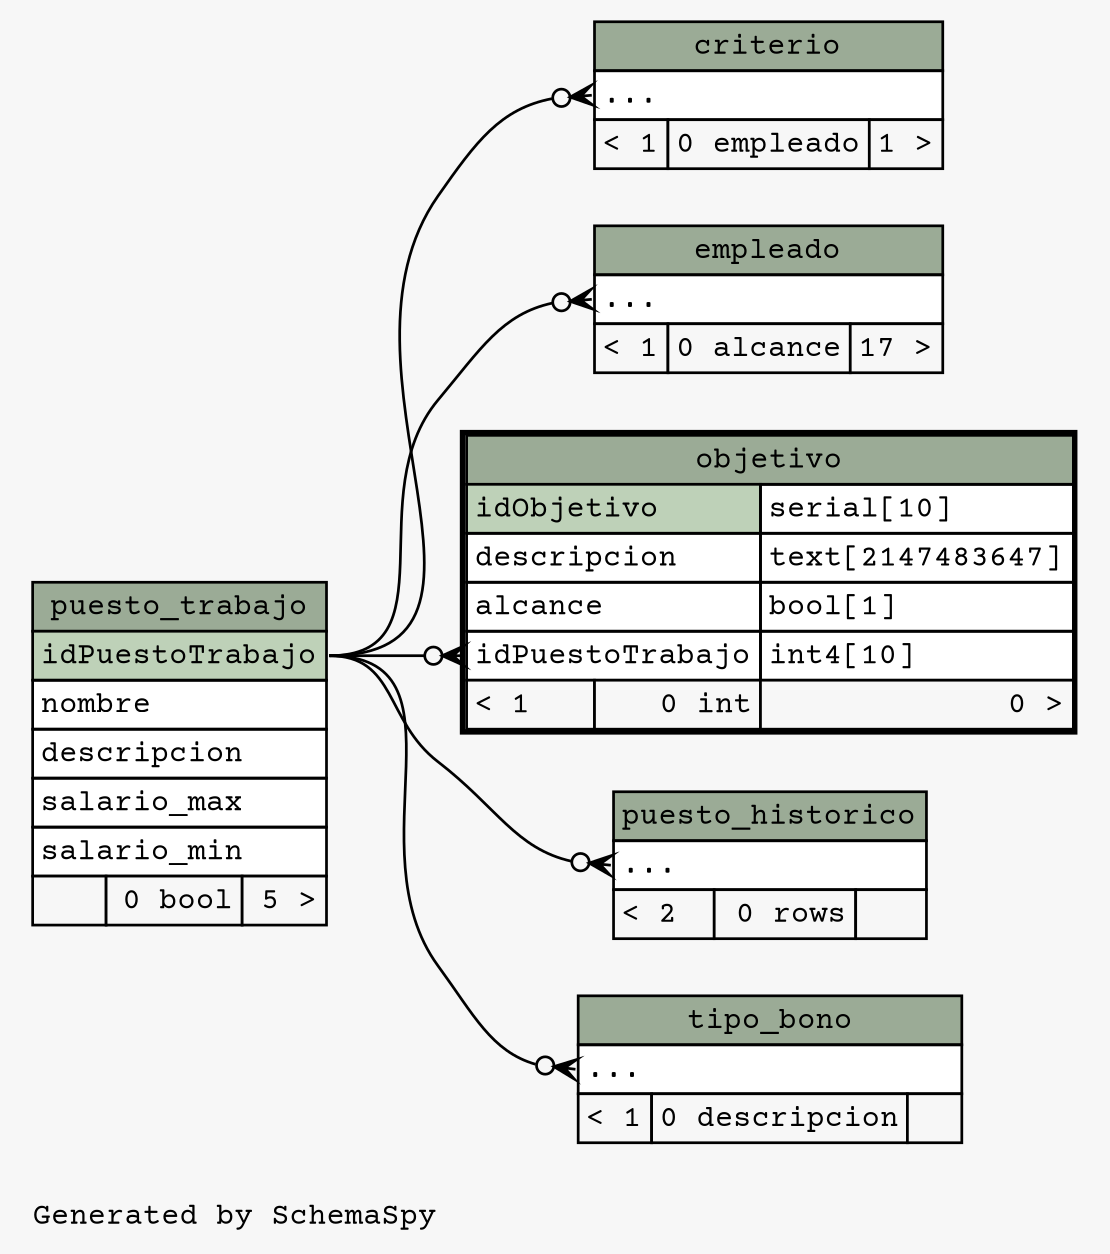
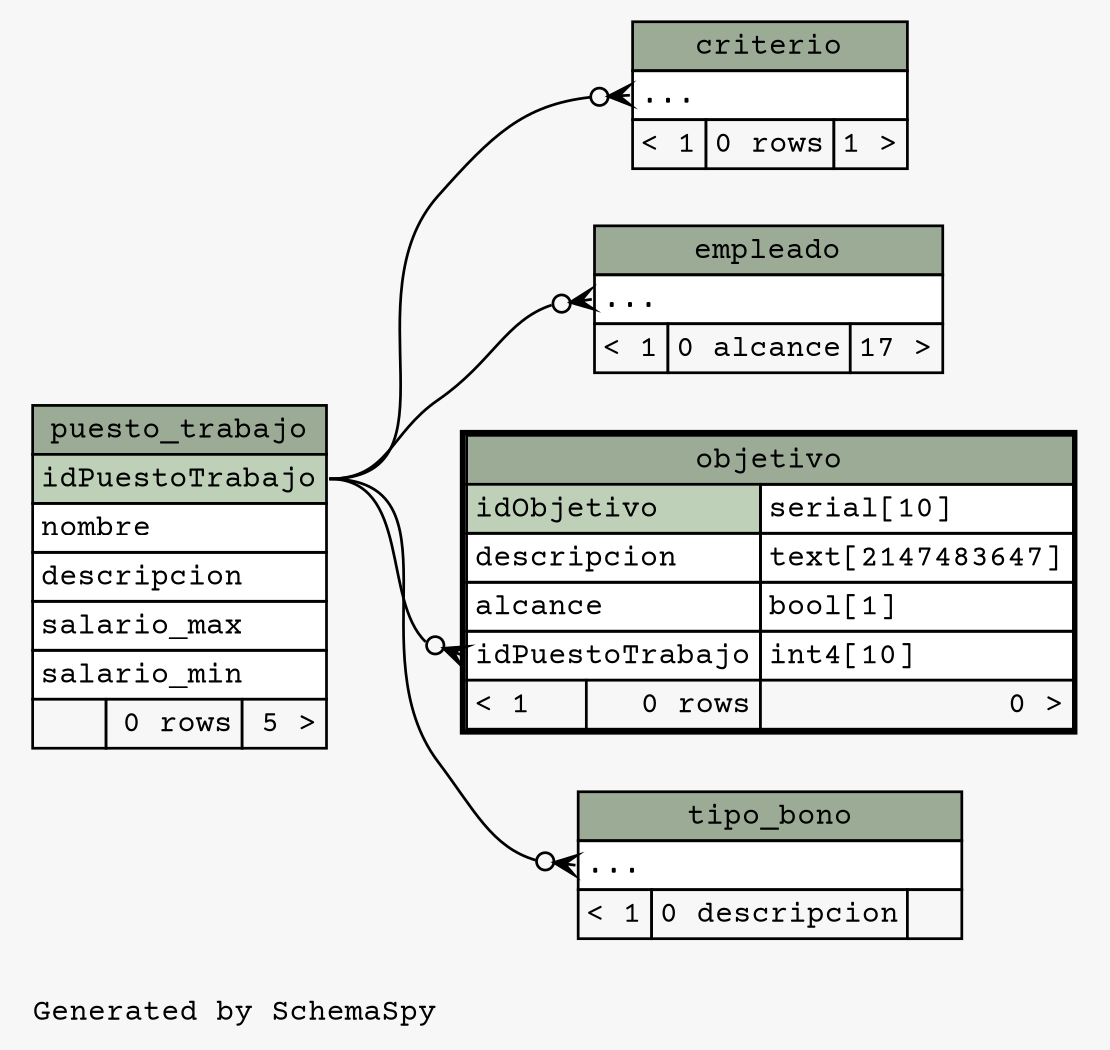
(769, 143) -> (770, 143)
(706, 703) -> (697, 703)
(769, 865) -> none
(178, 899) -> (178, 722)
